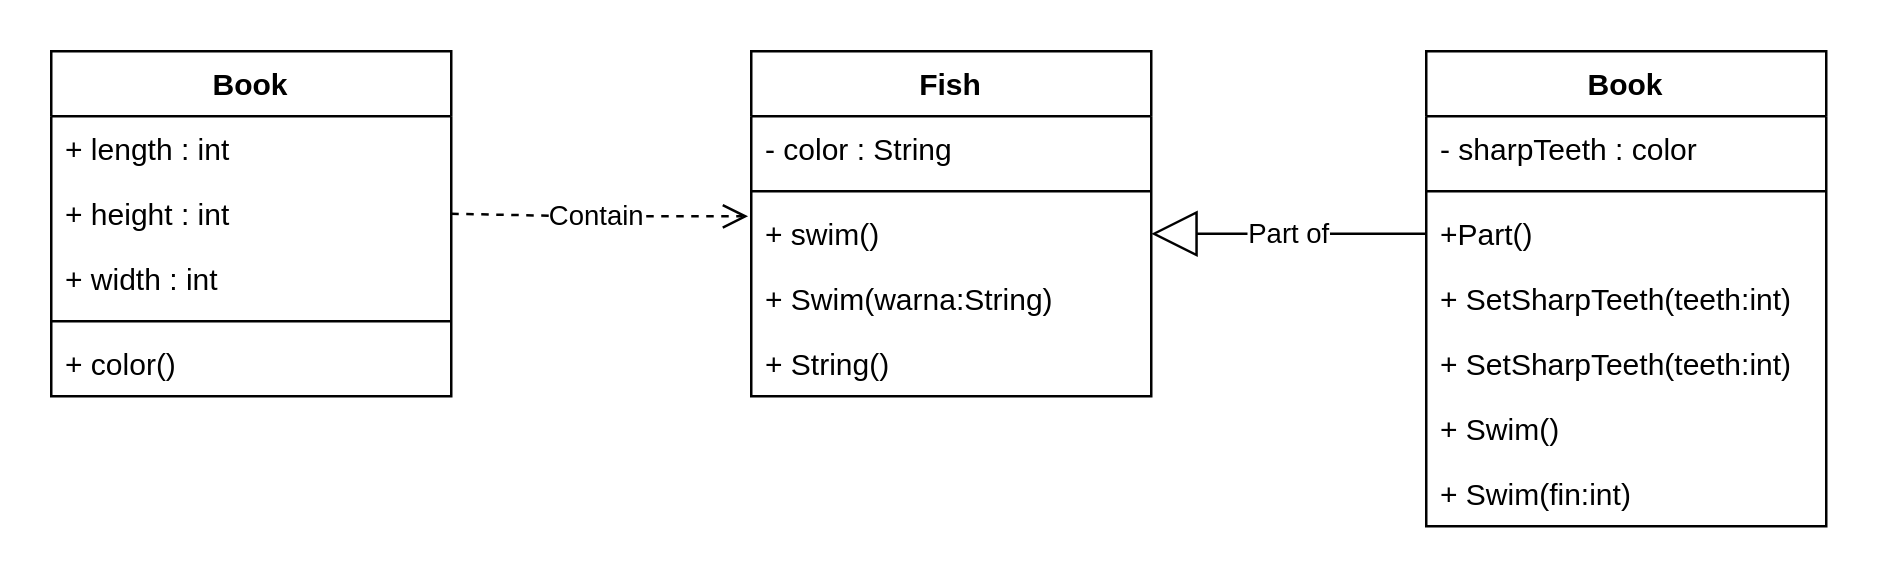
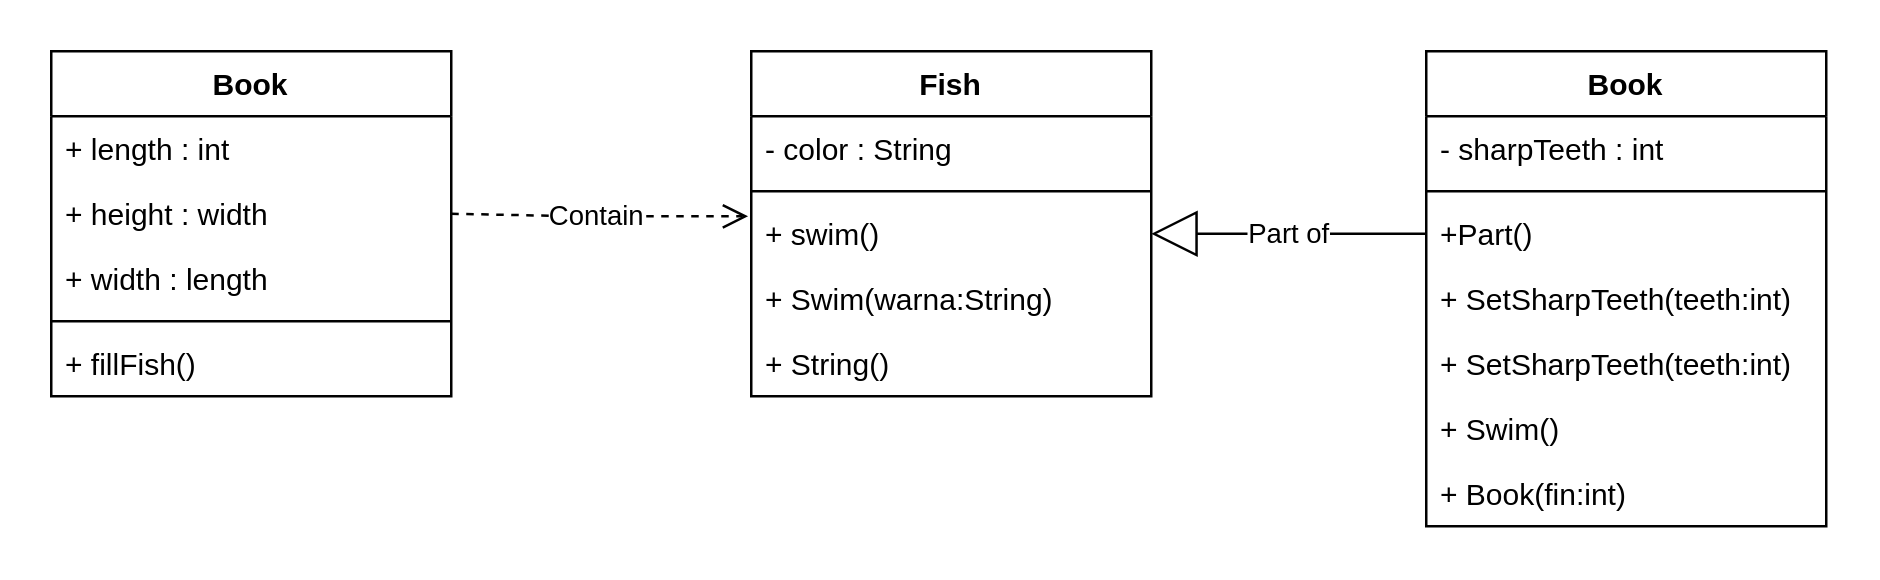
(1589, 150) -> (1572, 150)
(159, 215) -> (176, 215)
(151, 280) -> (176, 280)
(133, 365) -> (146, 365)
(1547, 495) -> (1550, 495)
